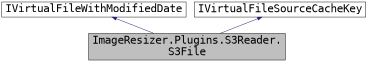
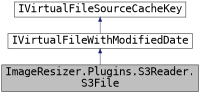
(239, 26) -> (100, 27)
